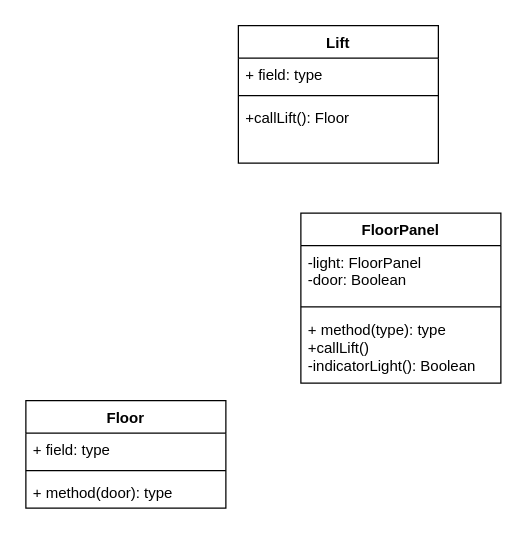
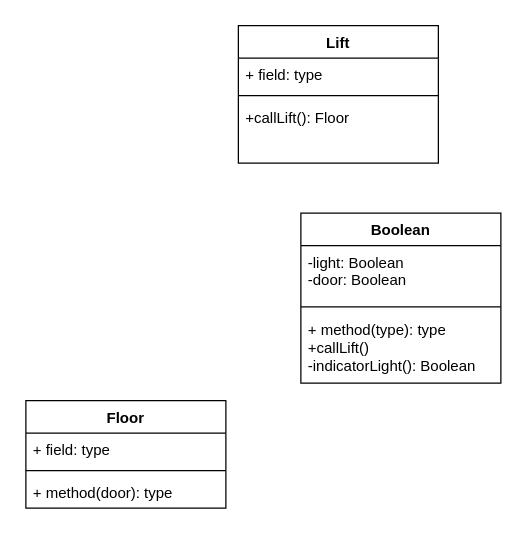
(401, 231) -> (401, 231)
(372, 272) -> (361, 272)
